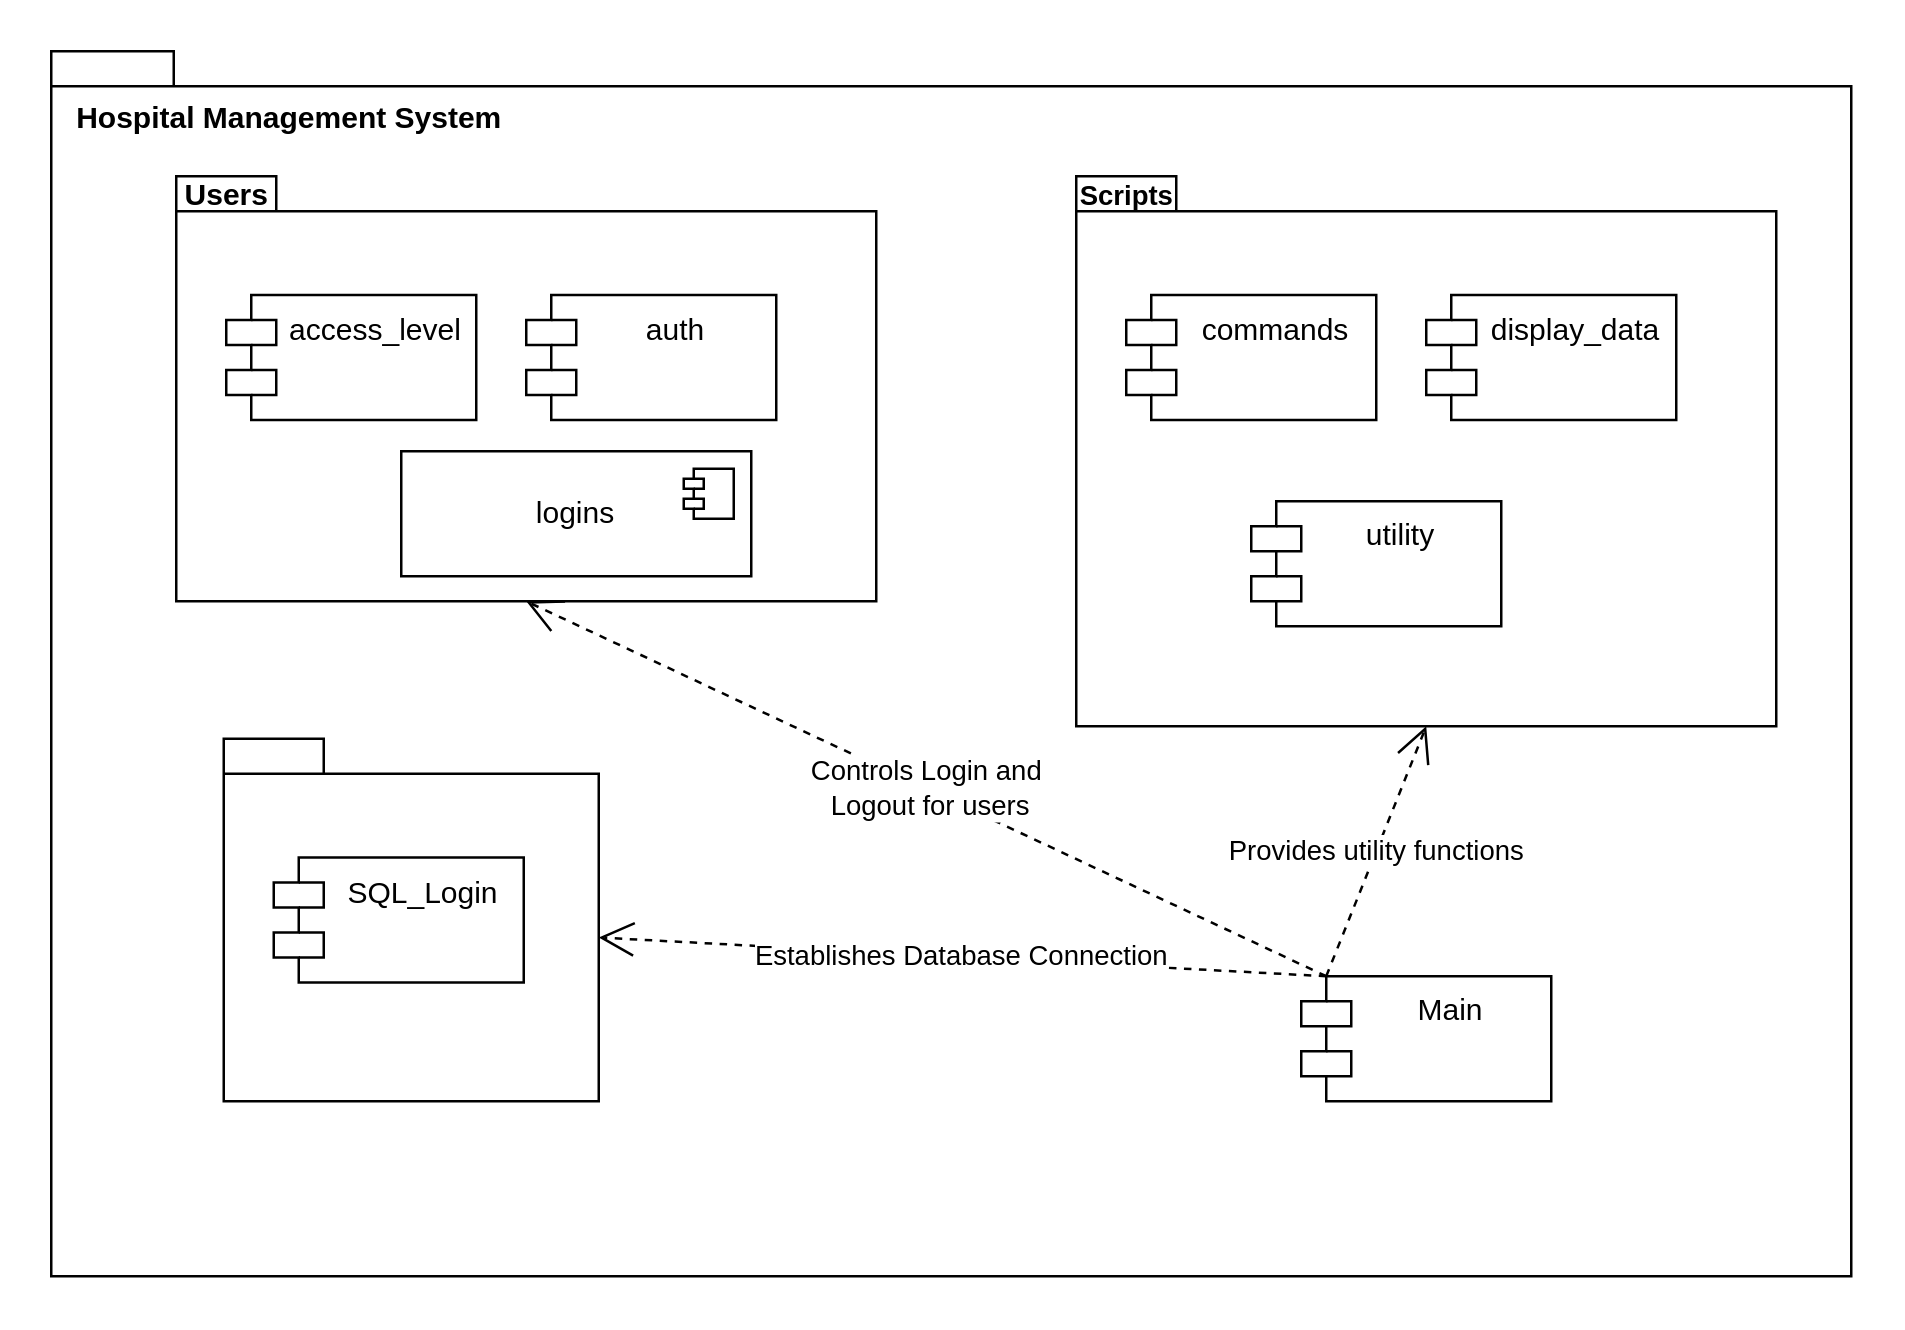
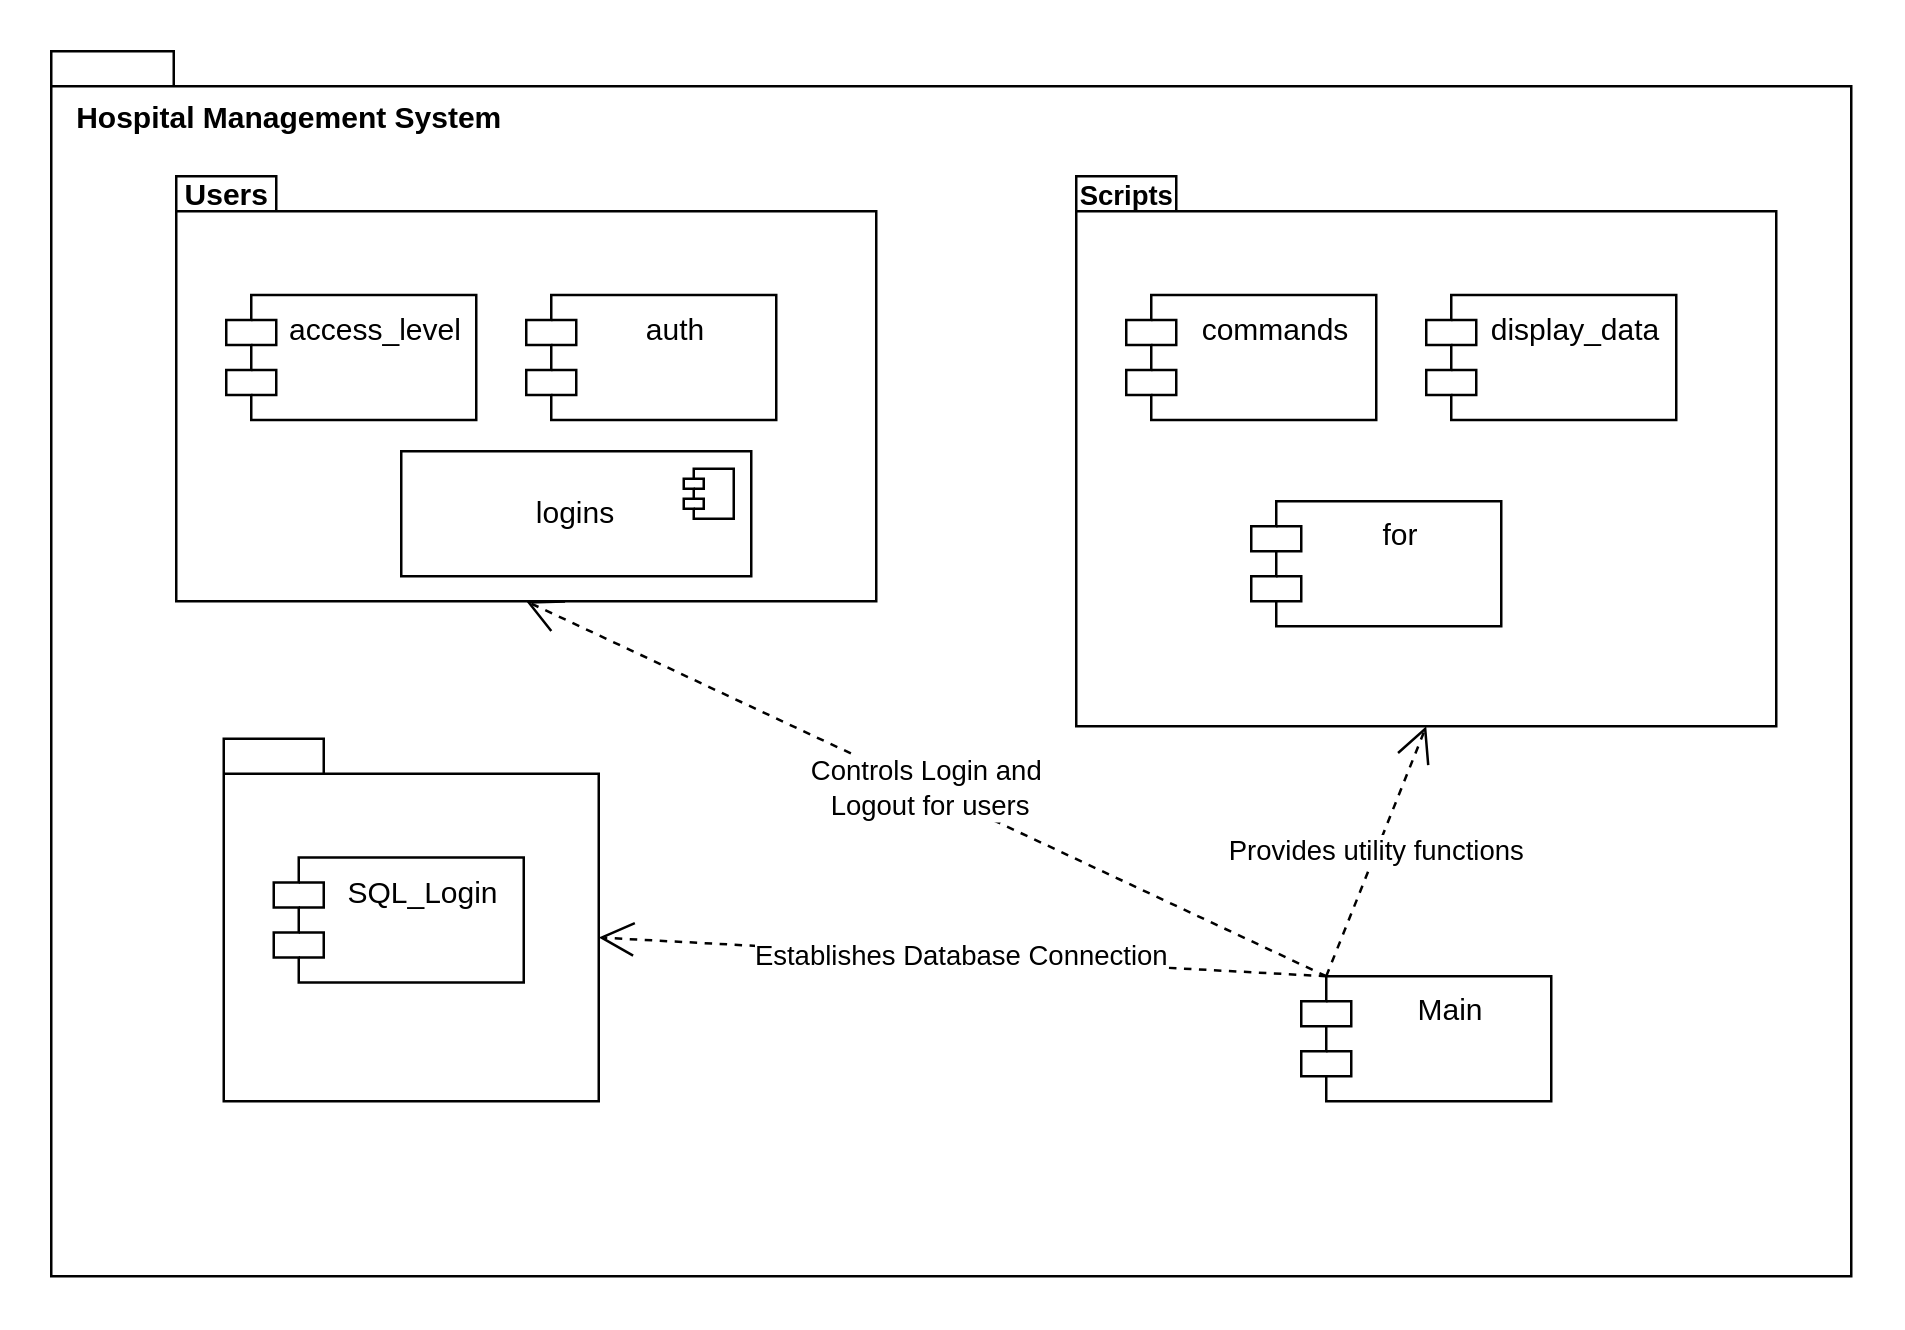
(1401, 537) -> (1401, 537)
